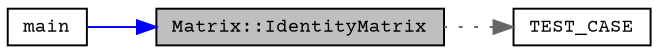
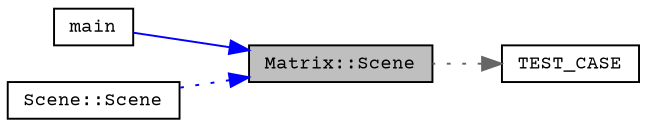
(300, 27) -> (341, 64)
none -> (94, 100)
